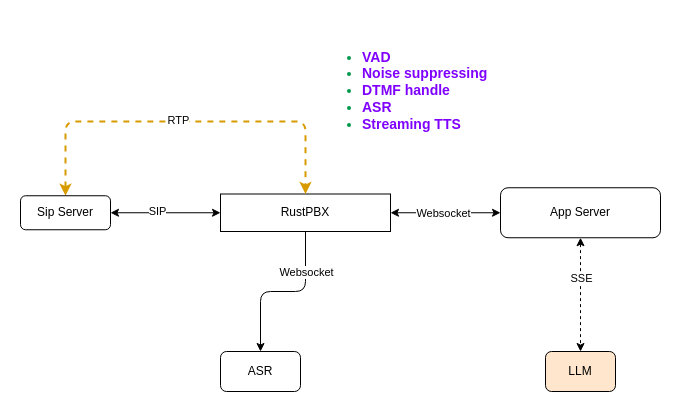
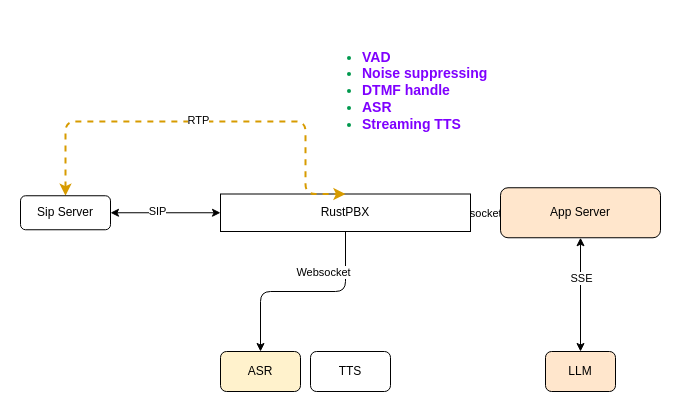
(306, 213) -> (346, 213)
(581, 213) -> (581, 213)
(581, 314) -> (581, 314)
(261, 372) -> (261, 372)
none -> (351, 372)
